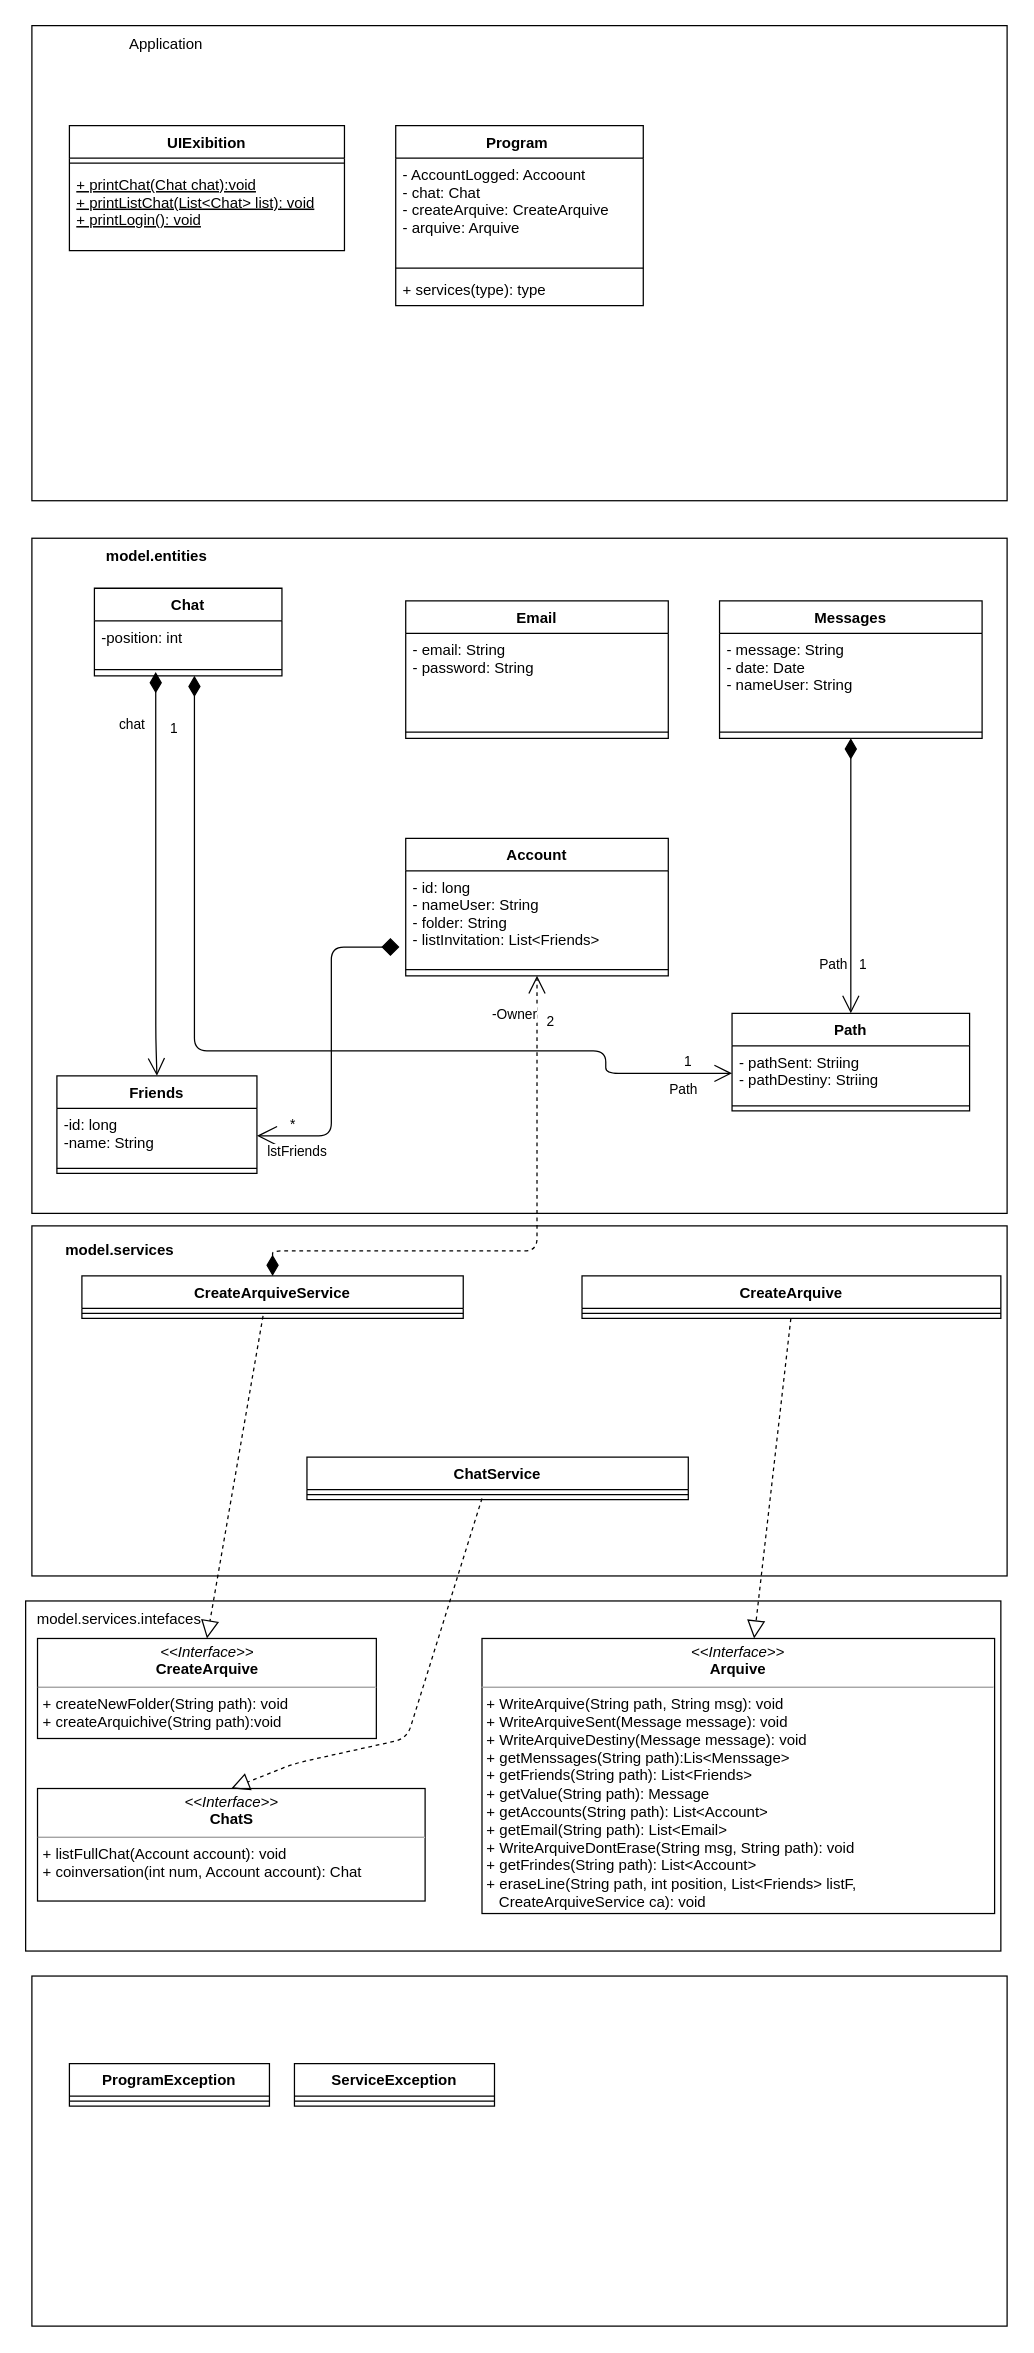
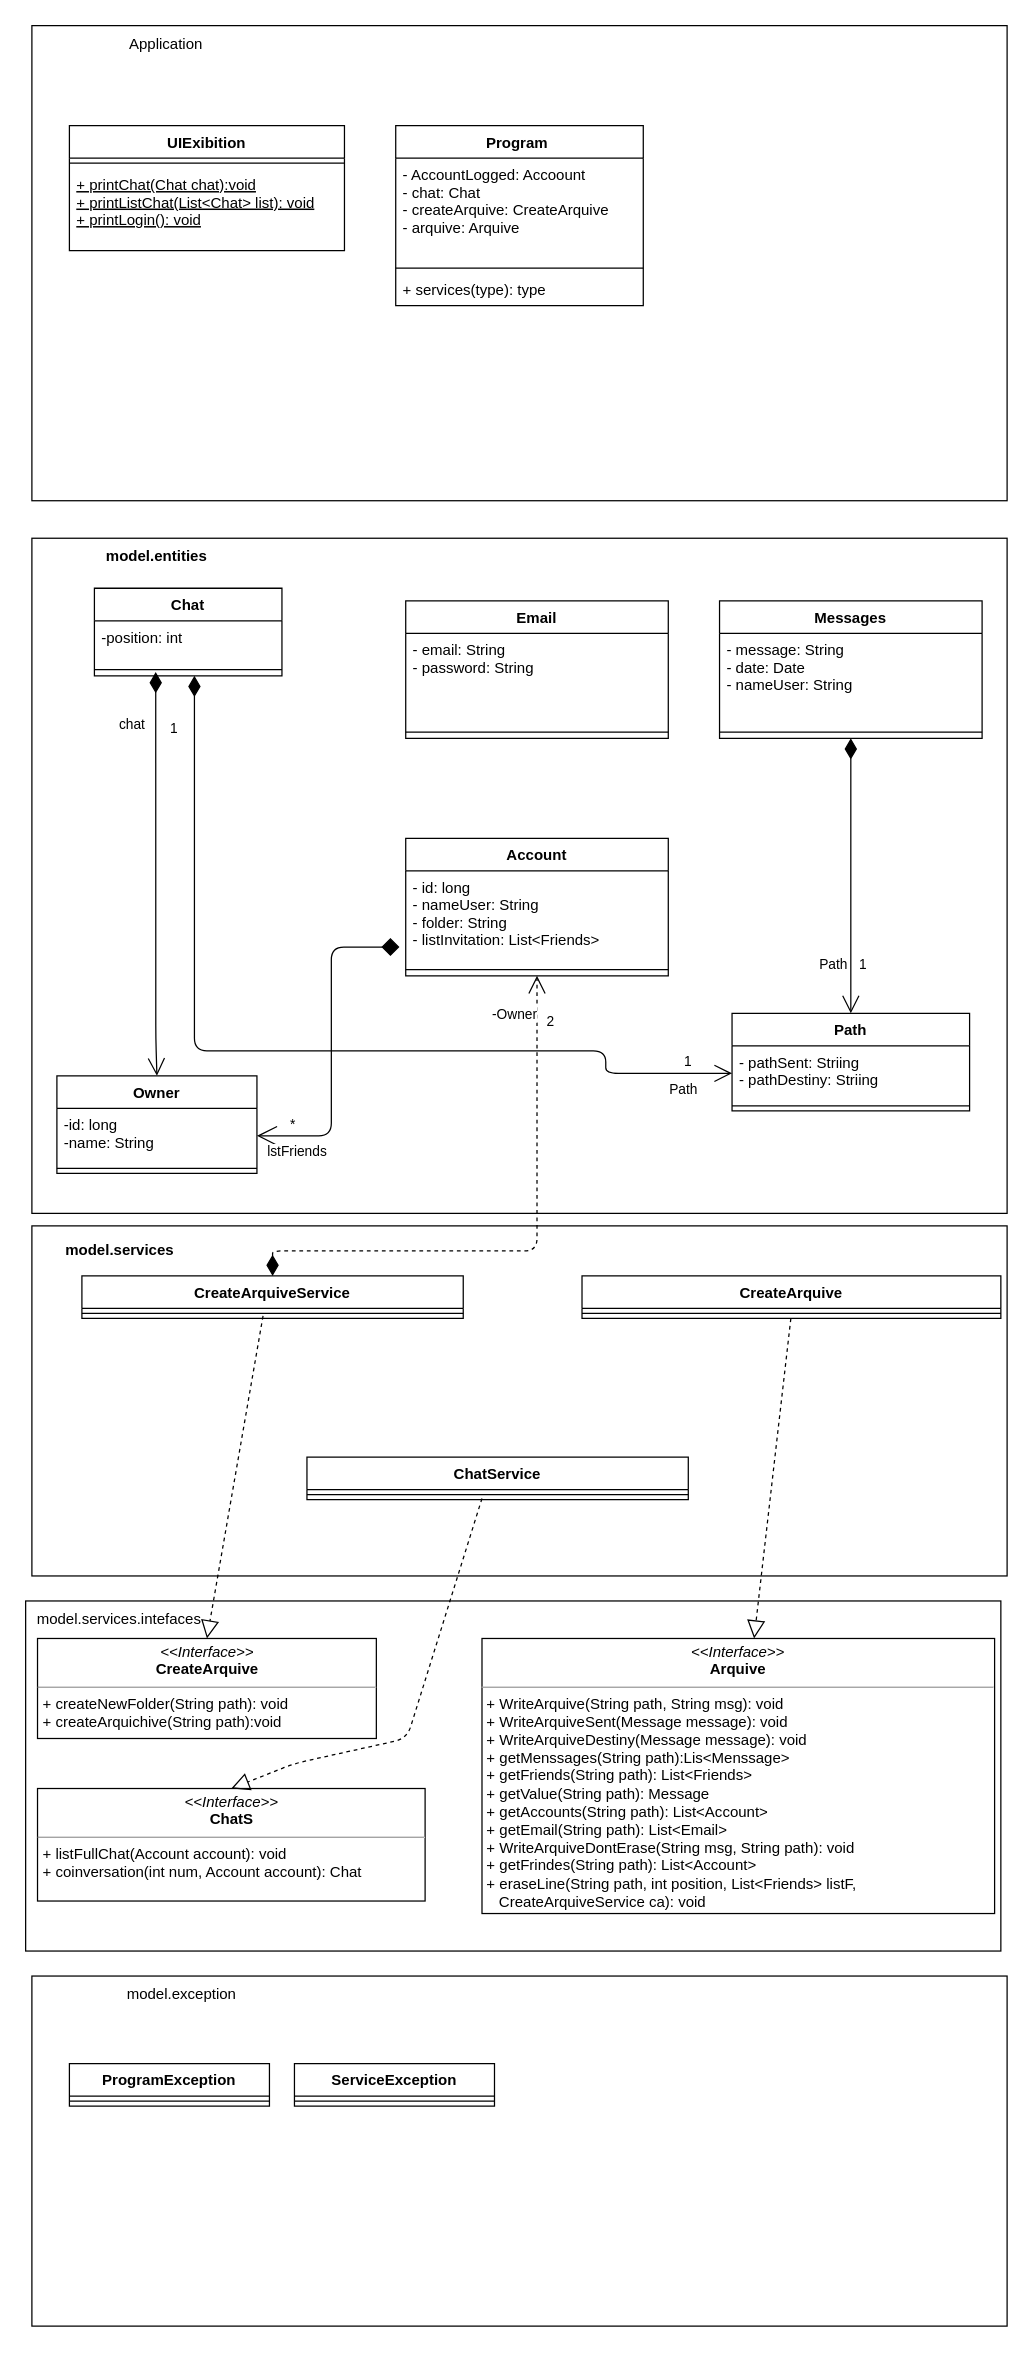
(156, 1093) -> (156, 1093)
none -> (182, 1994)
